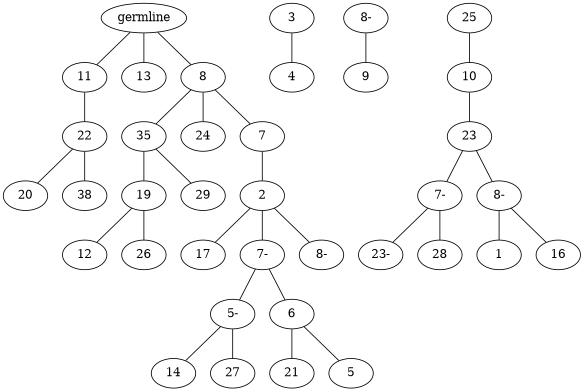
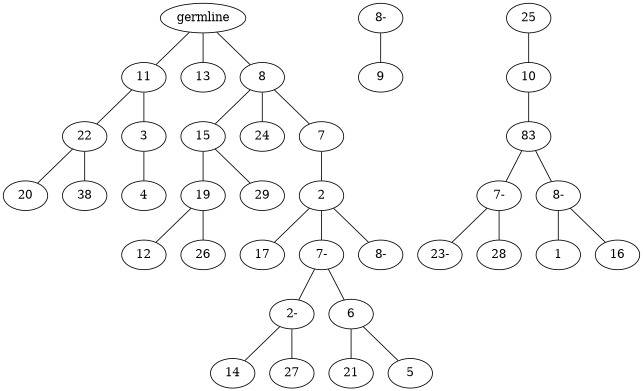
none -> (144, 107)
(144, 136) -> (203, 136)
(469, 136) -> (529, 136)
(233, 314) -> (292, 314)
